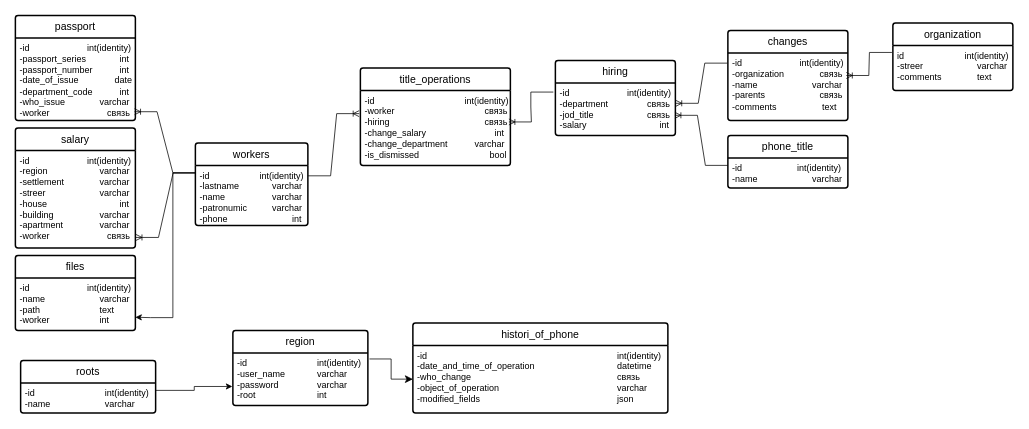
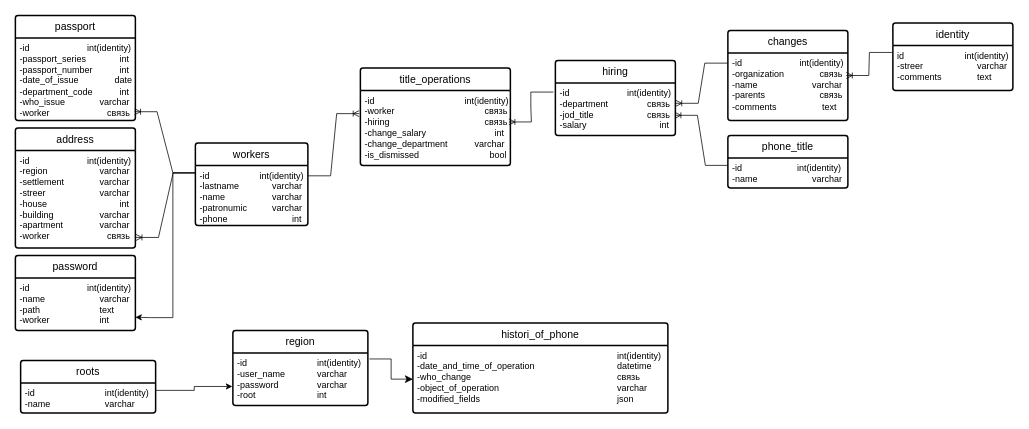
(953, 34) -> (953, 34)
(75, 139) -> (75, 139)
(75, 267) -> (75, 267)
